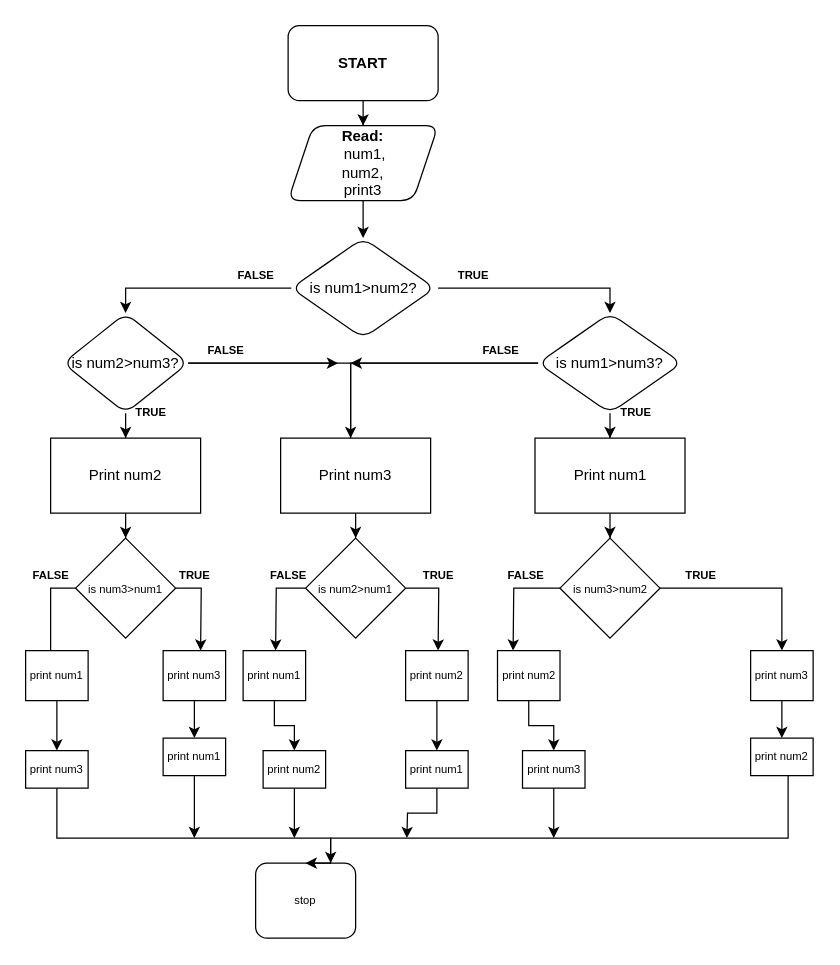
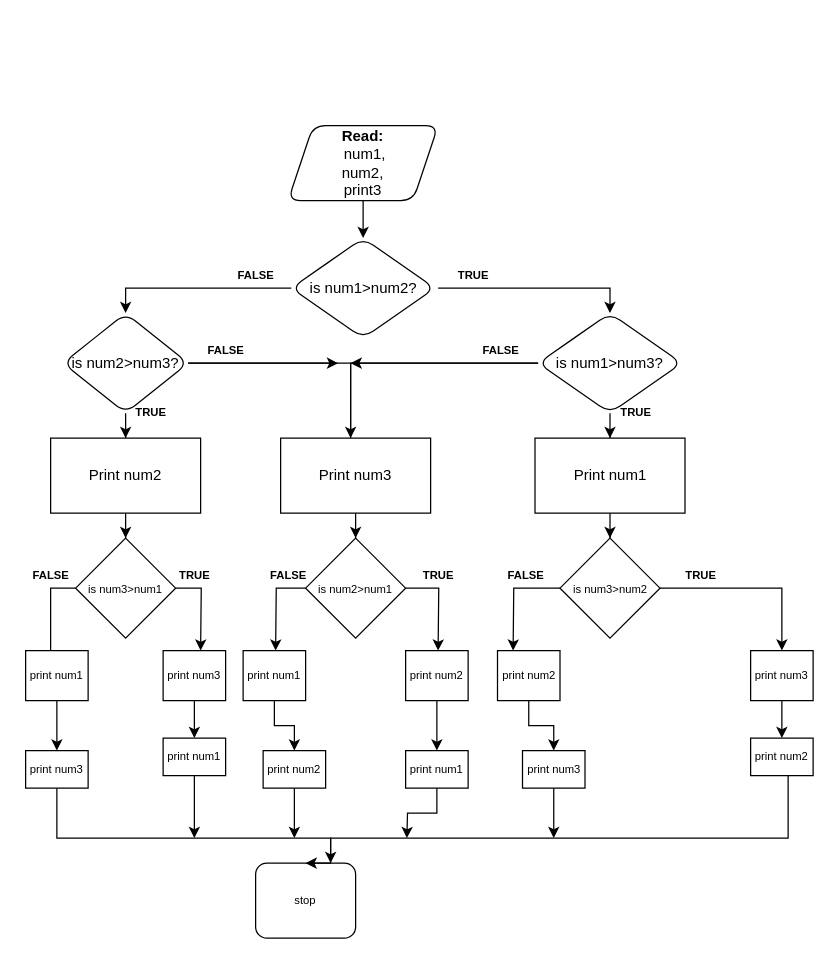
(363, 63) -> none
(363, 118) -> none
